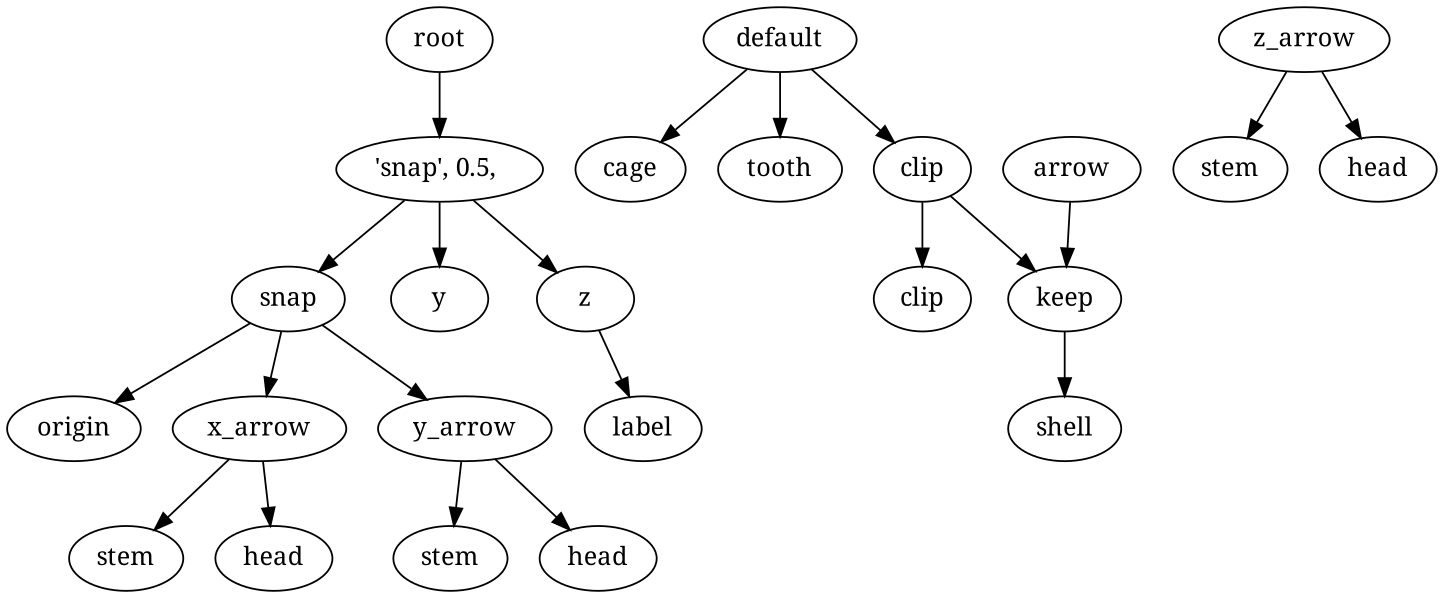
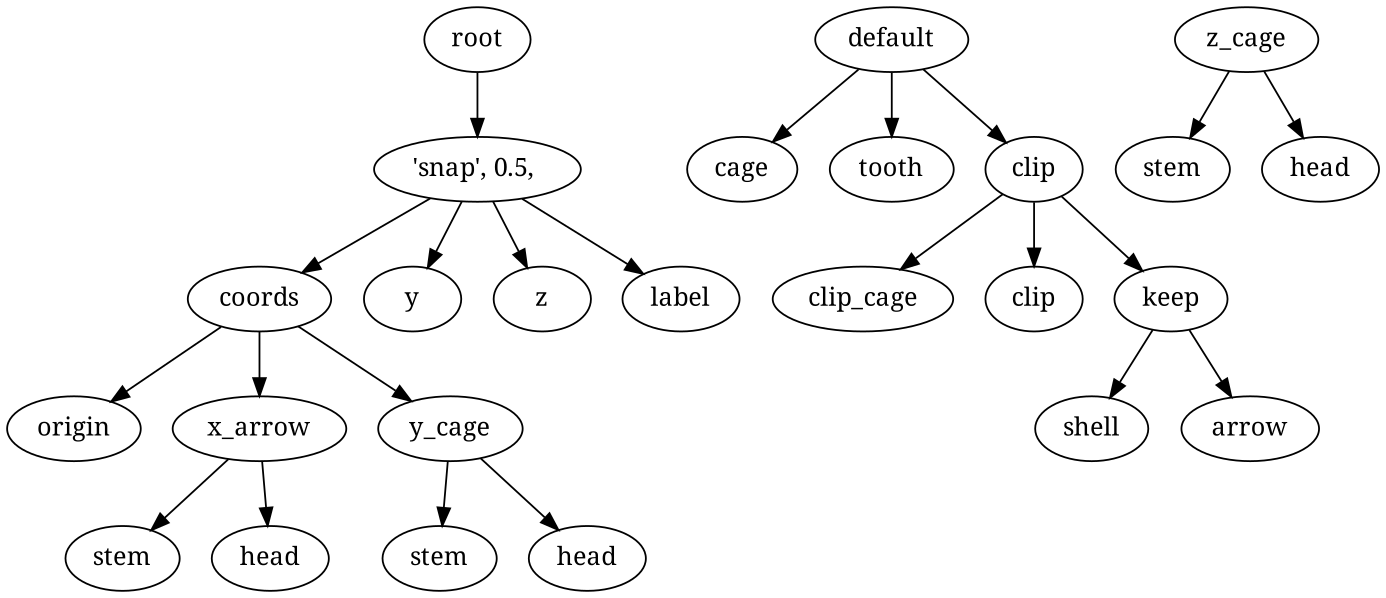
(1304, 40) -> (1247, 40)
(1069, 225) -> (1205, 356)
(288, 299) -> (259, 299)
none -> (863, 299)
(610, 355) -> (575, 232)
(465, 429) -> (450, 429)
